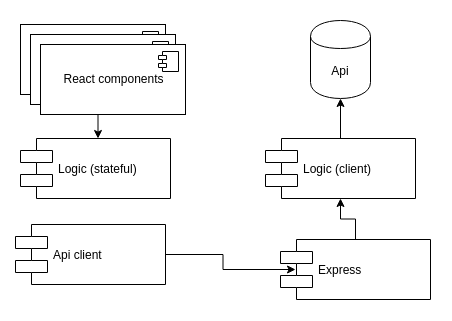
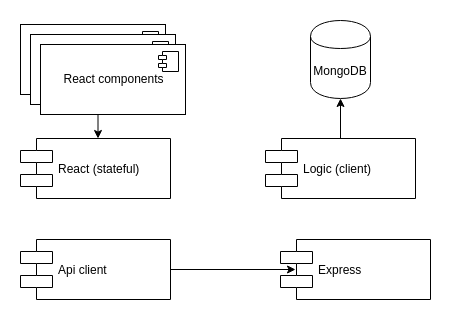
(341, 72) -> (341, 72)
(107, 169) -> (109, 169)
(352, 219) -> none
(91, 255) -> (96, 270)
